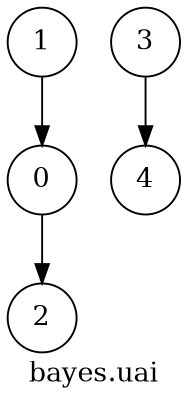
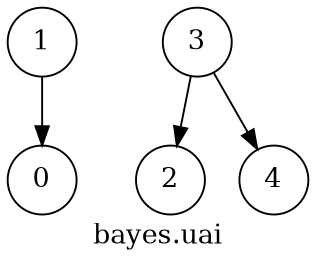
(42, 240) -> (186, 102)
